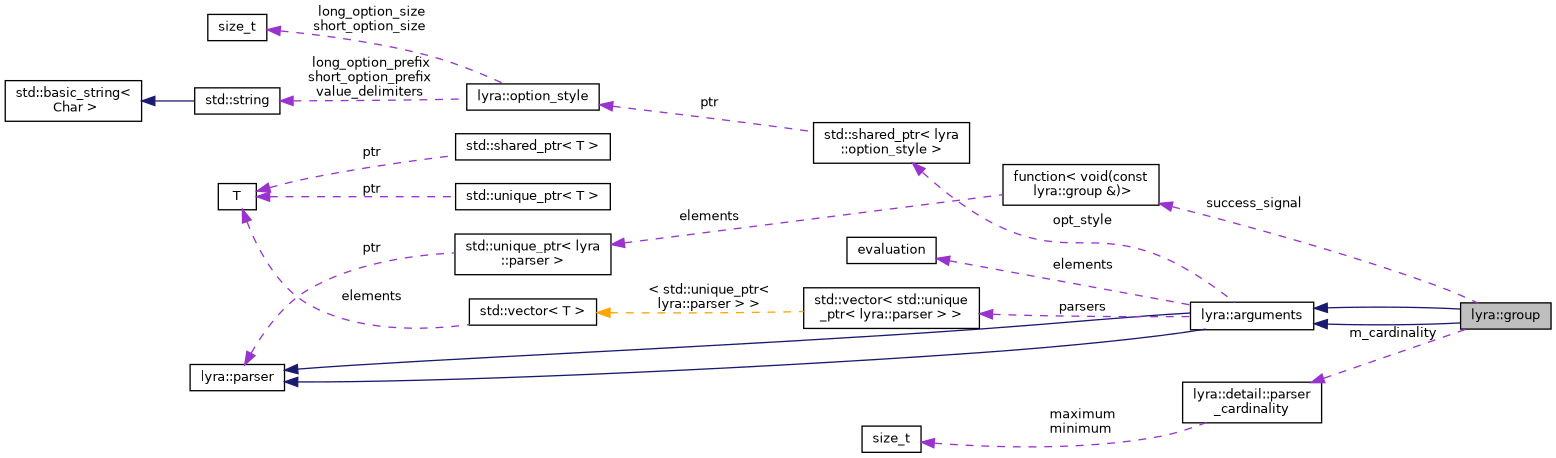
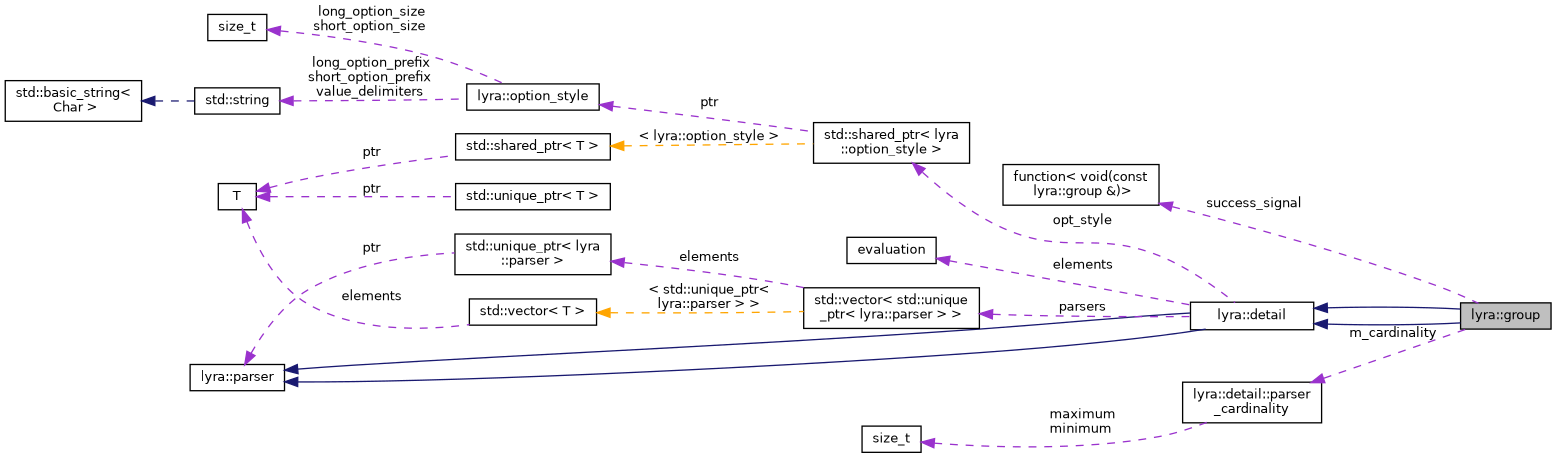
(175, 101) -> (175, 101)
none -> (719, 145)
(814, 219) -> (716, 274)
(1252, 316) -> (1252, 316)
